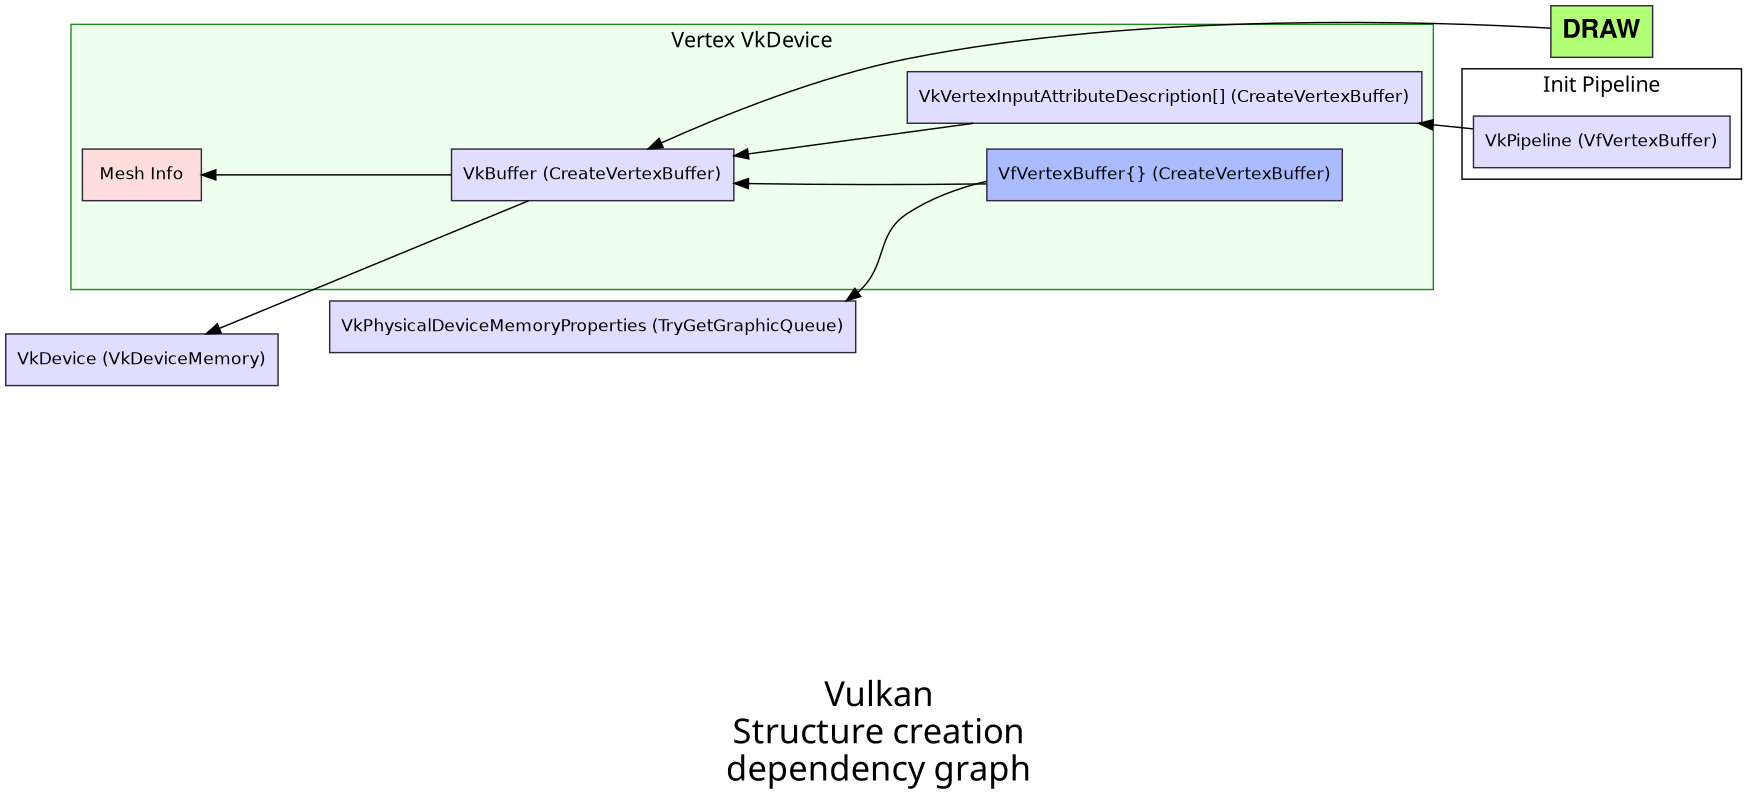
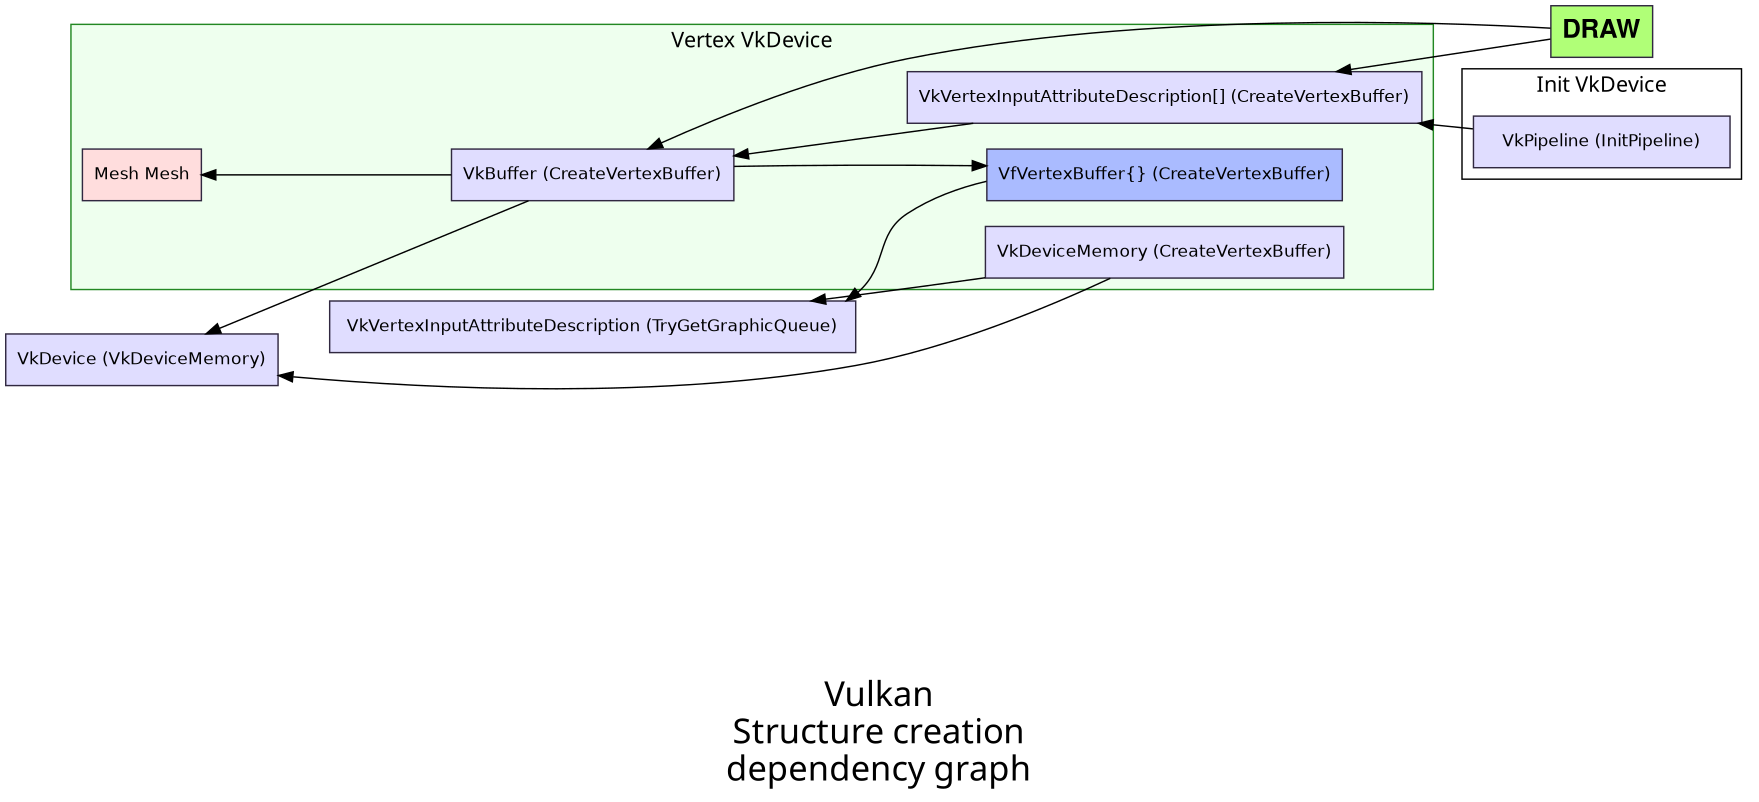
none -> (1451, 54)
(1602, 87) -> (1602, 87)
(1602, 142) -> (1602, 142)
(142, 175) -> (142, 175)
(868, 185) -> (853, 165)
none -> (1165, 252)
(593, 327) -> (593, 327)
